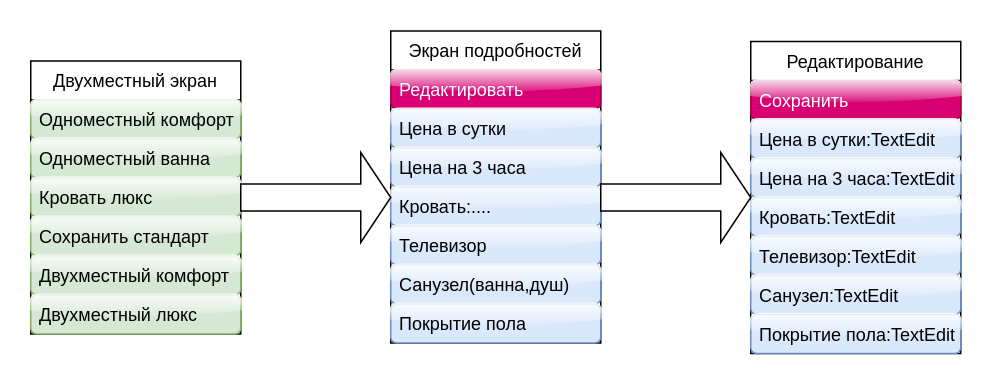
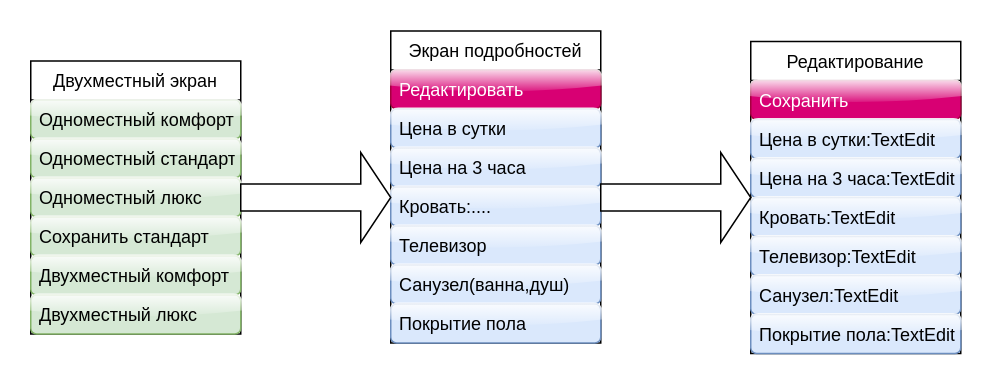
(122, 159) -> (137, 159)
(97, 198) -> (117, 198)
